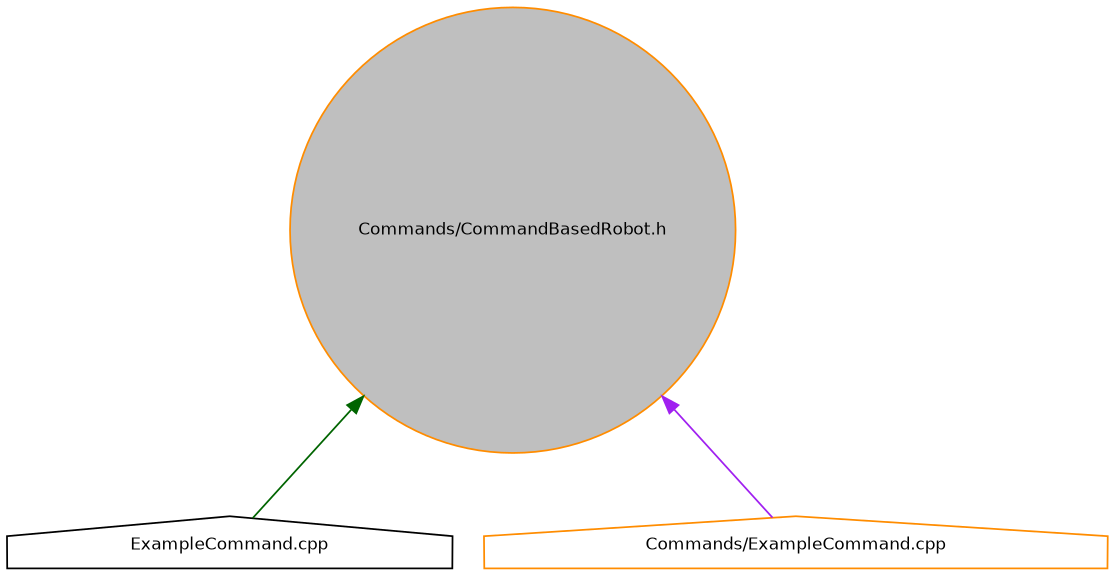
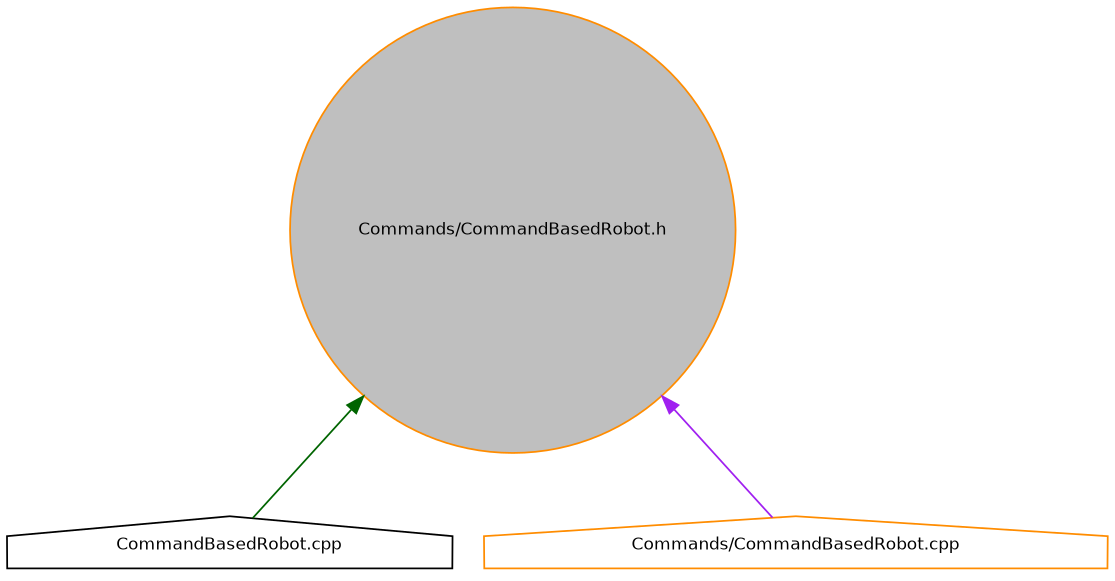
(230, 545) -> (230, 545)
(796, 545) -> (796, 545)
